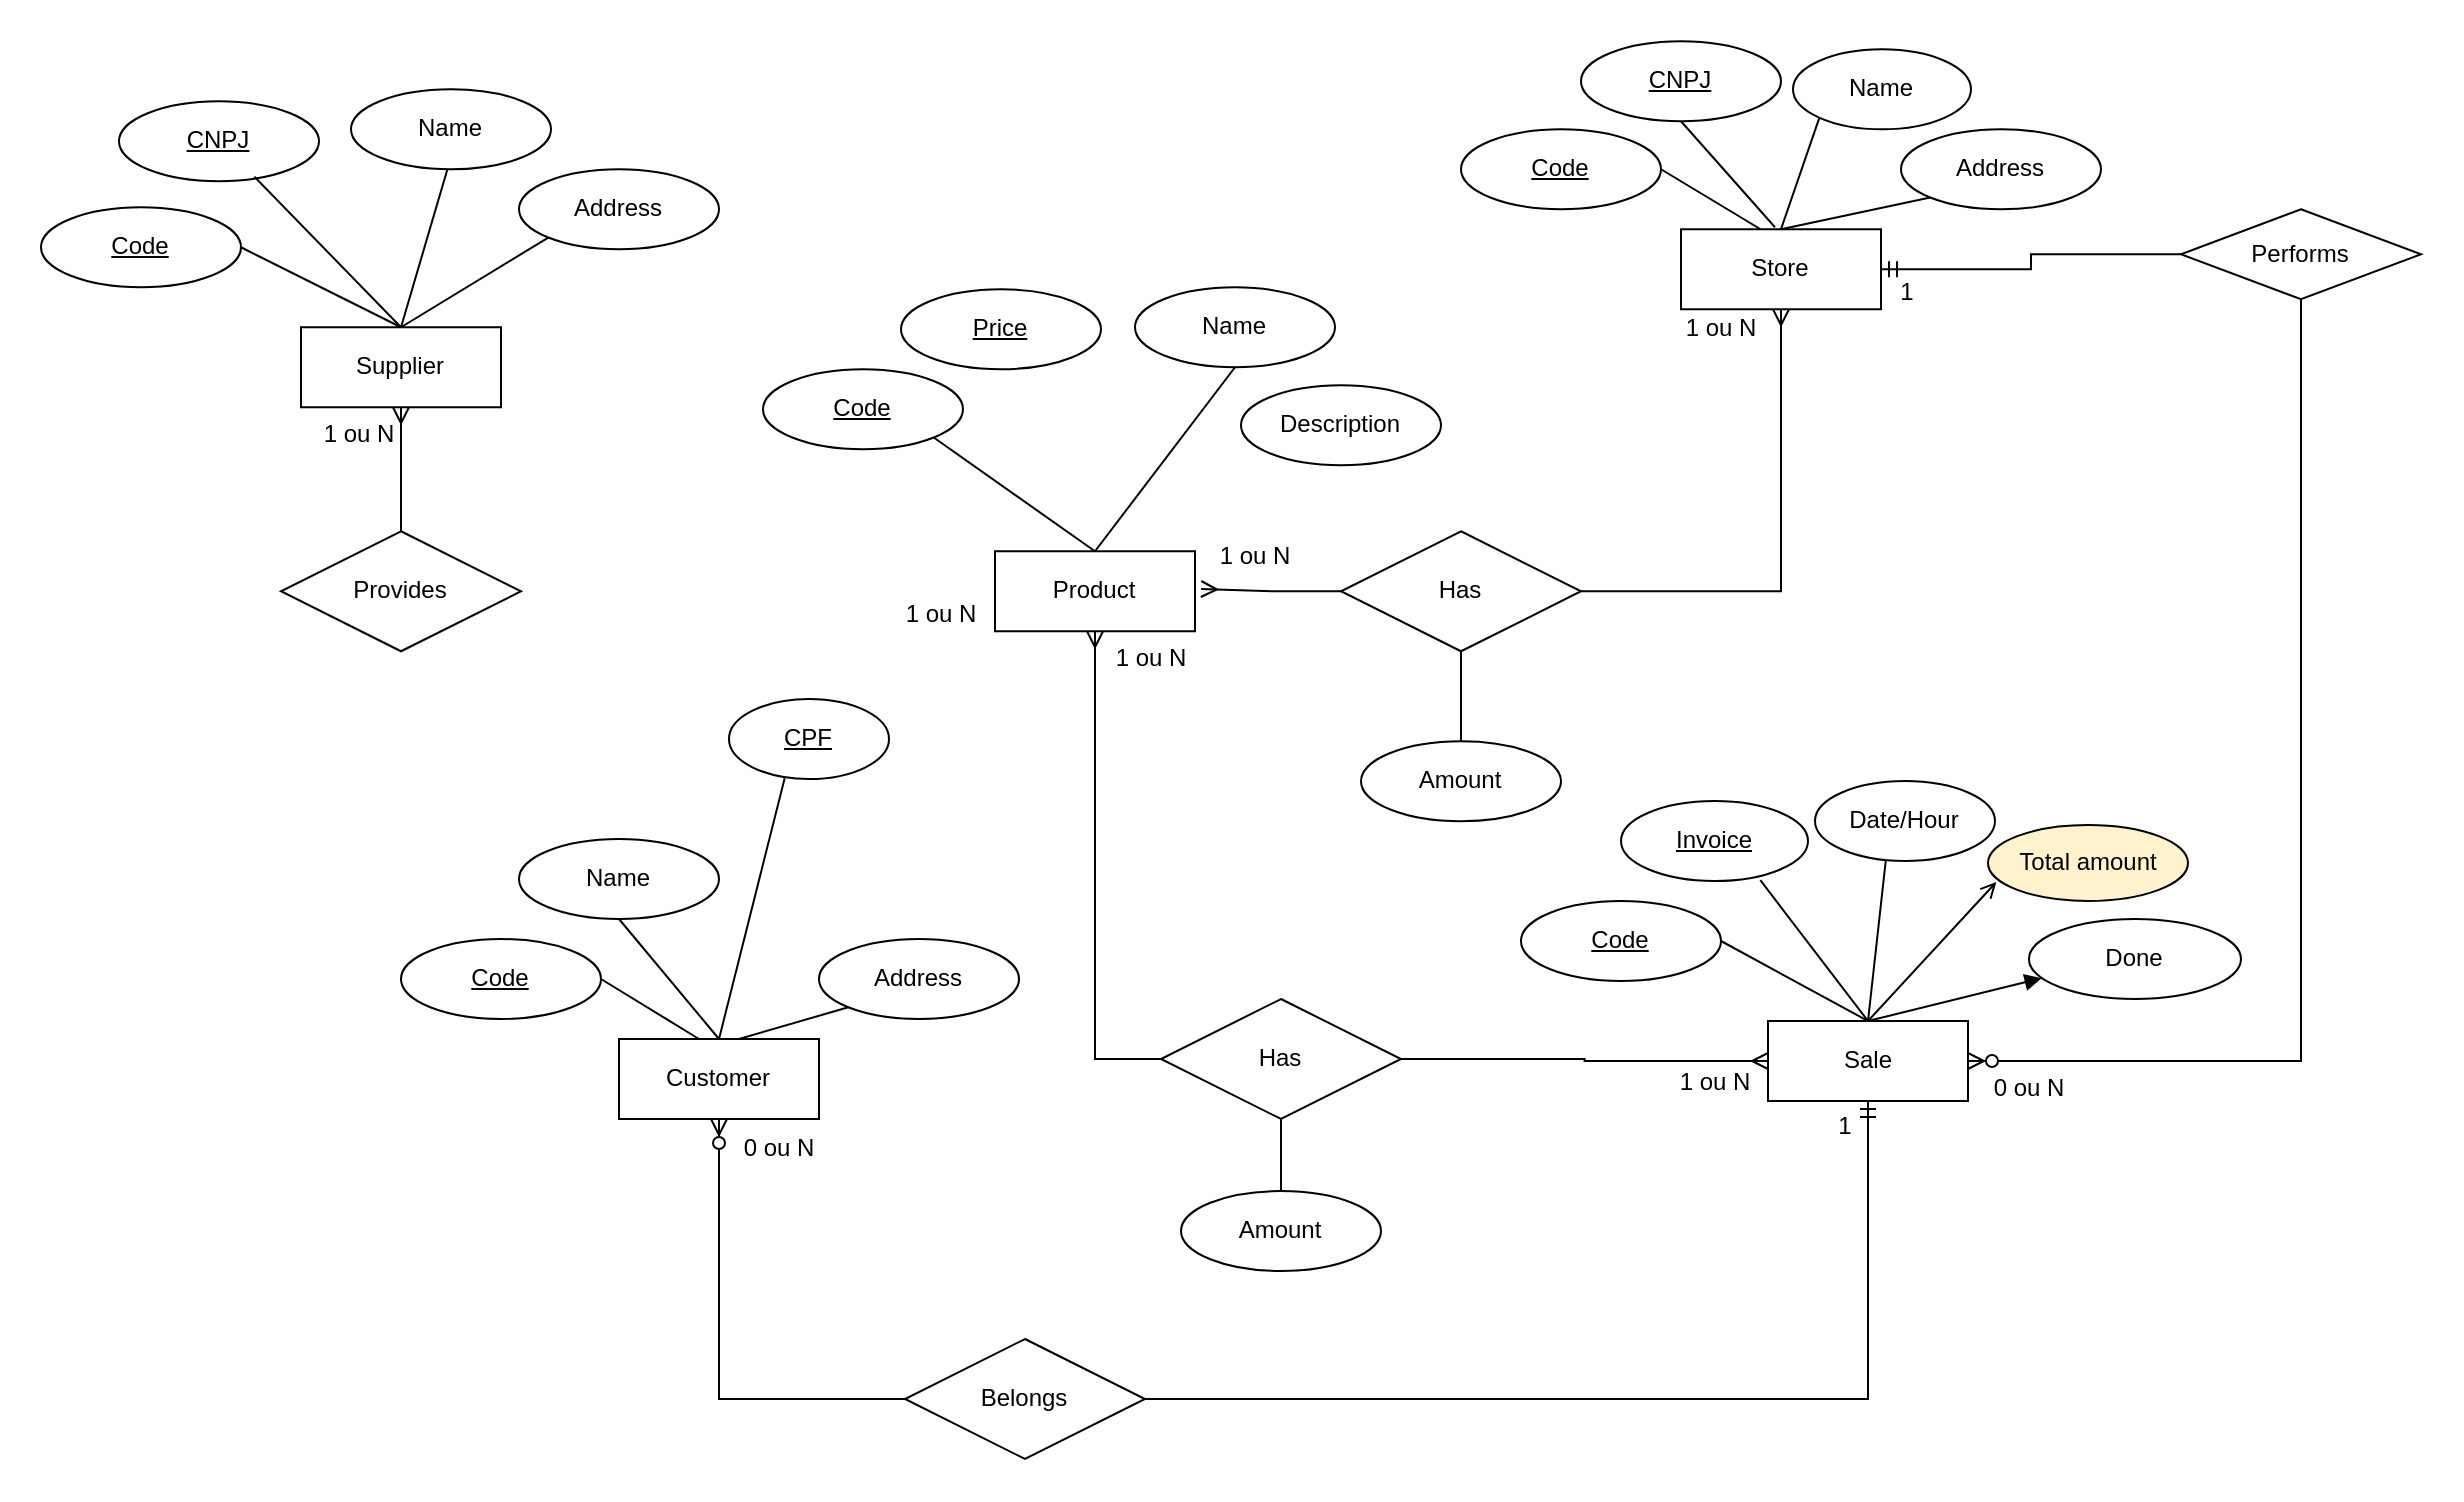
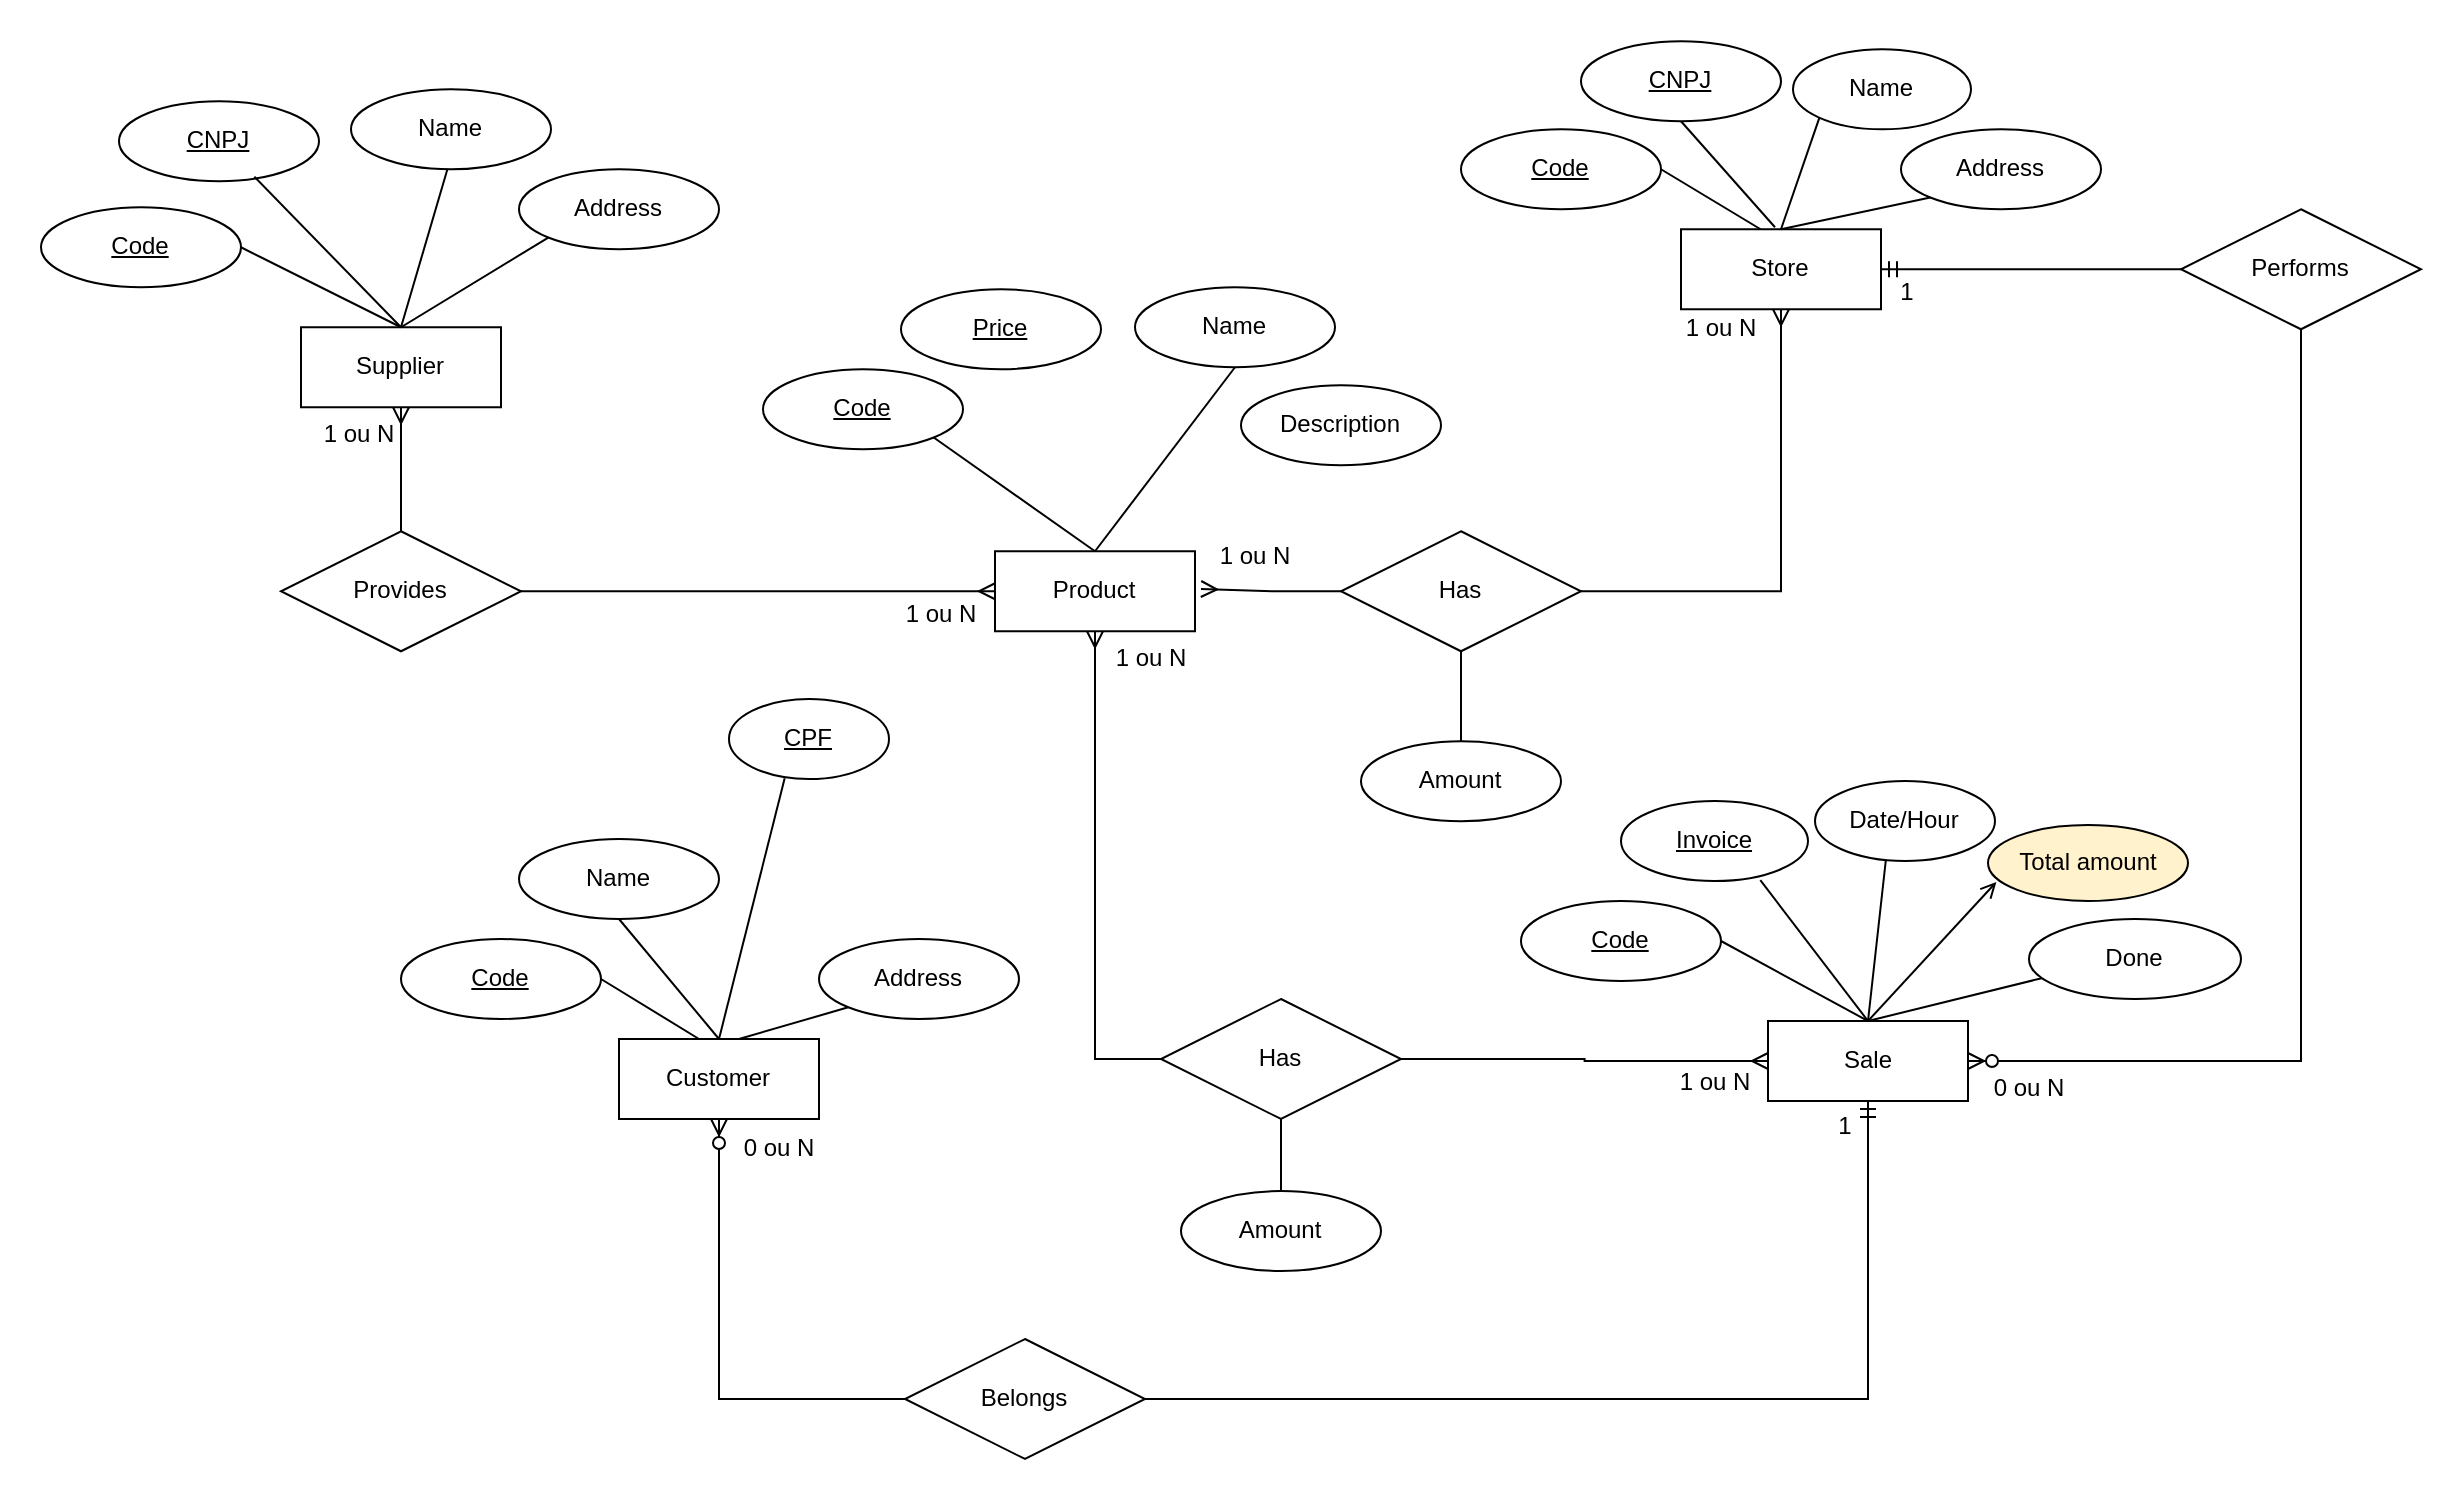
(2301, 254) -> (2301, 269)
none -> (758, 591)
(2024, 983) -> (2031, 981)
